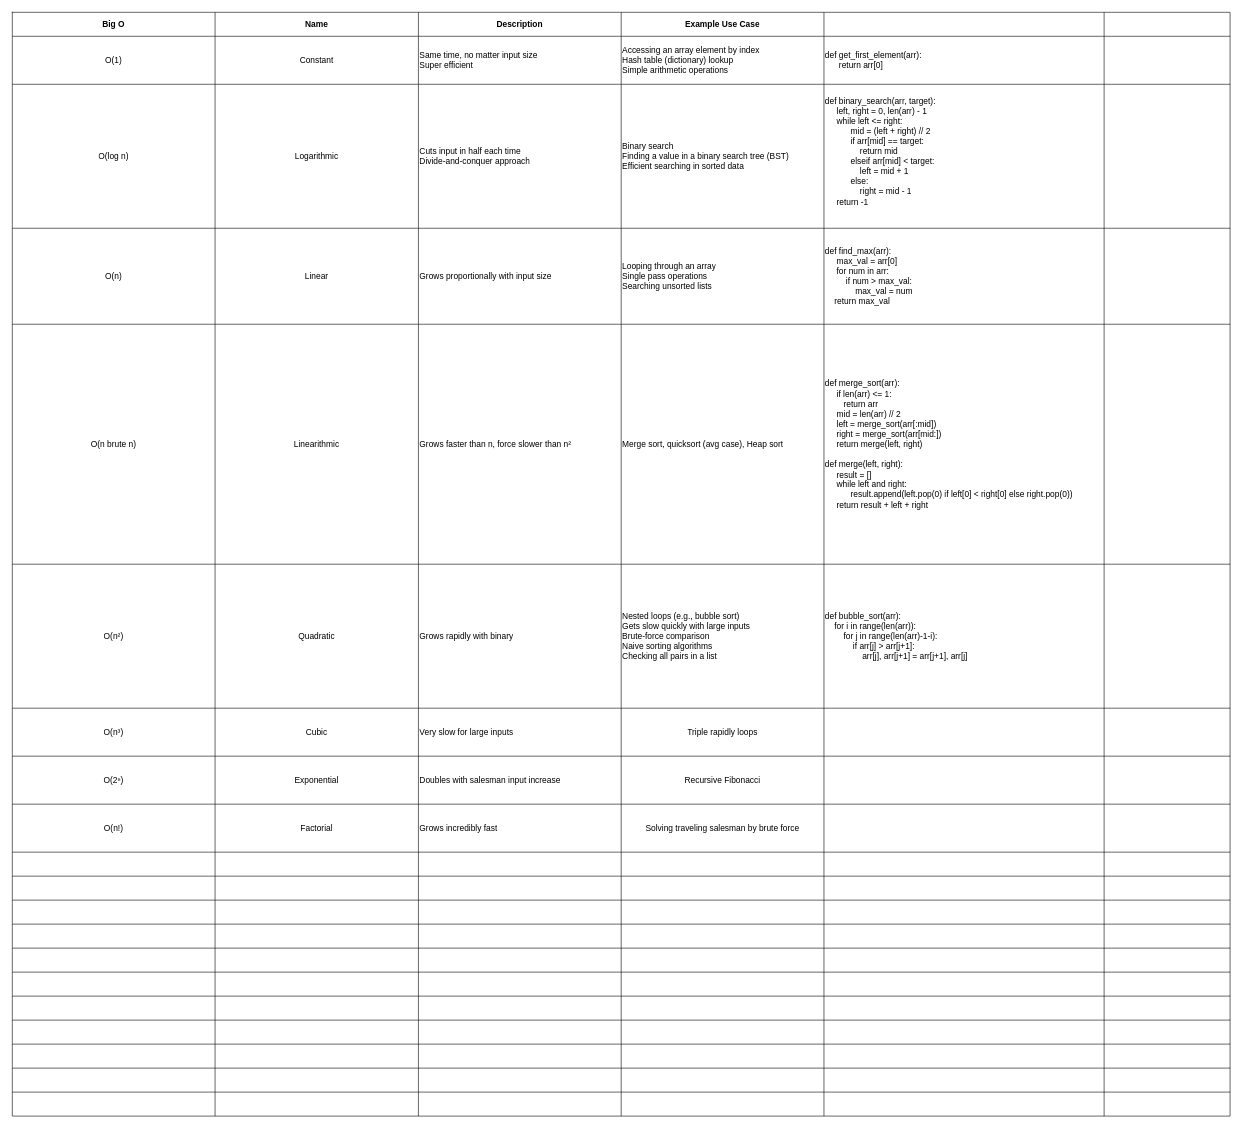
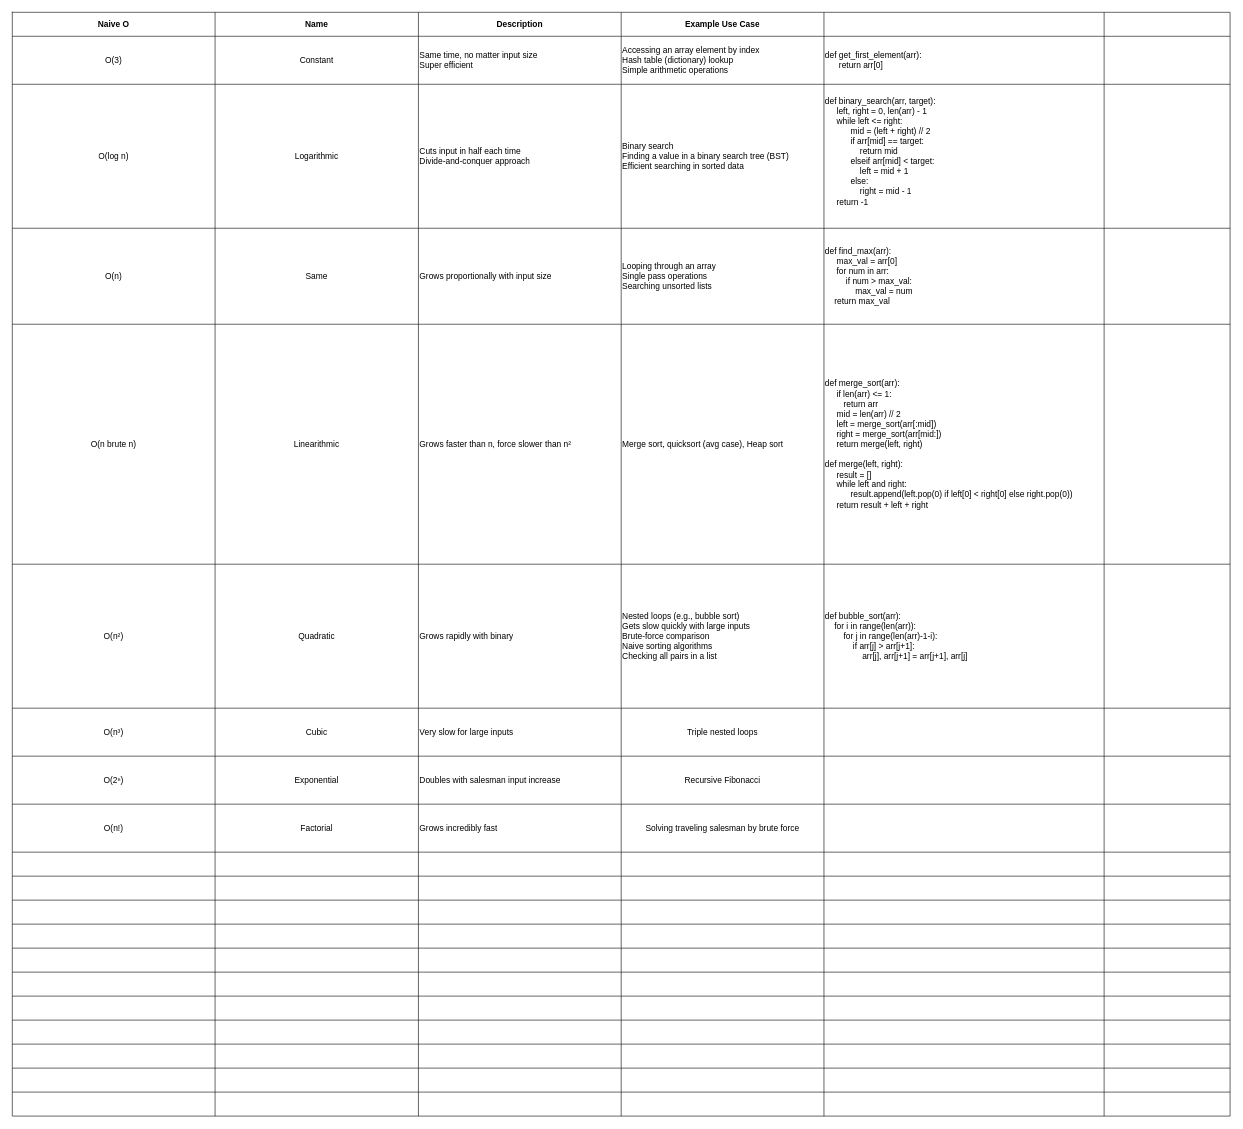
(114, 24) -> (114, 24)
(114, 60) -> (114, 60)
(317, 276) -> (317, 276)
(723, 732) -> (723, 732)
